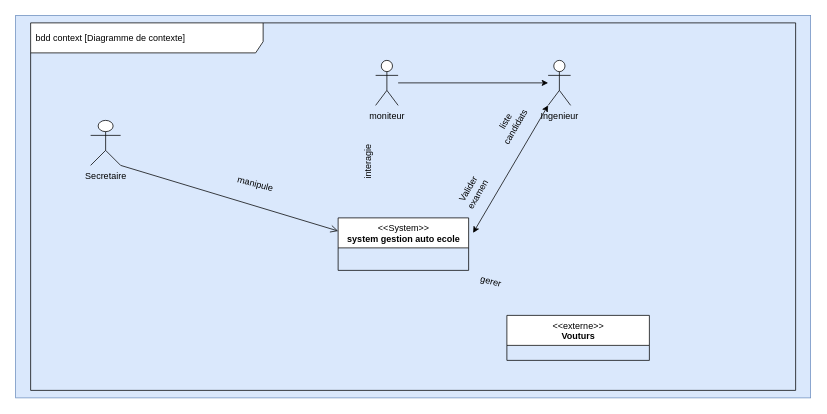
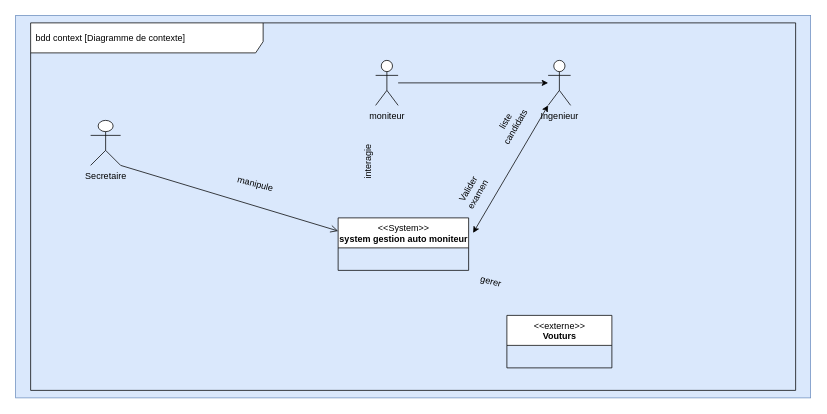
(404, 234) -> (404, 234)
(578, 338) -> (559, 342)
